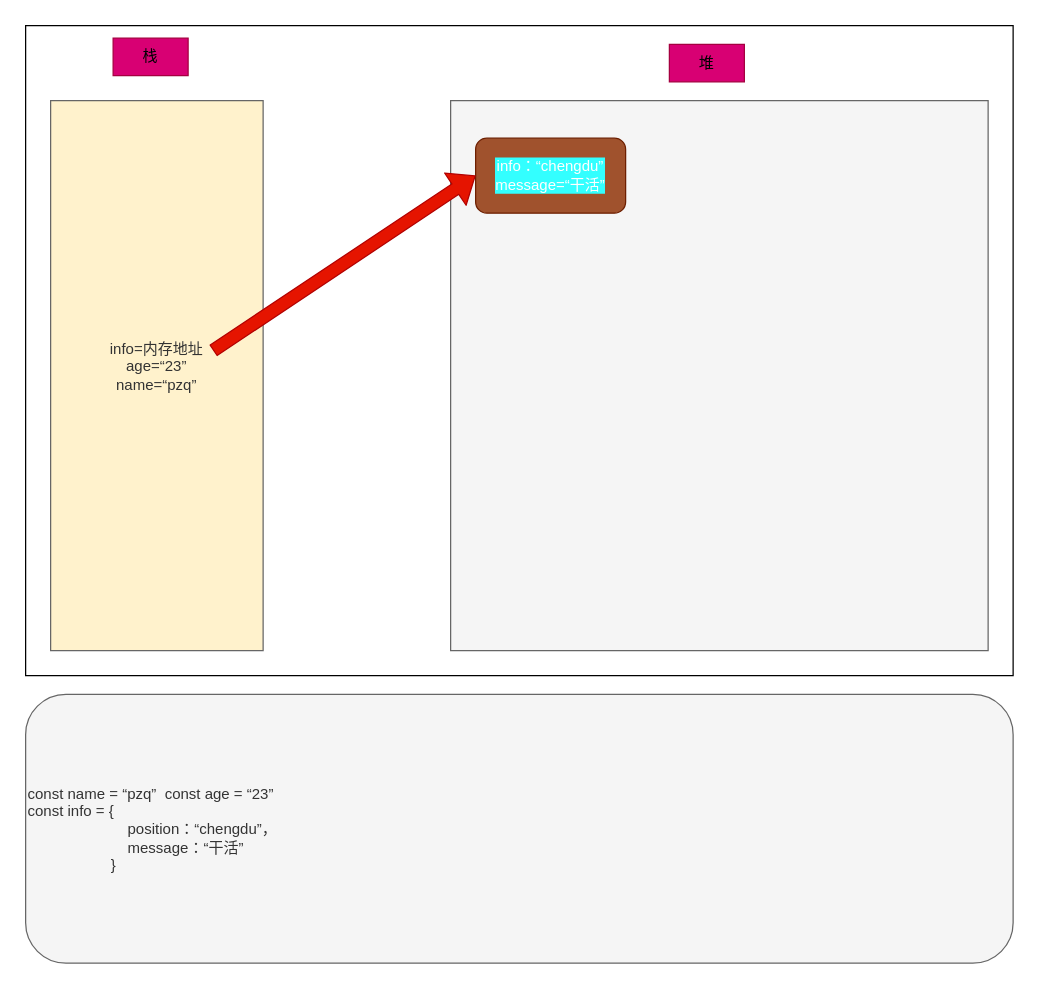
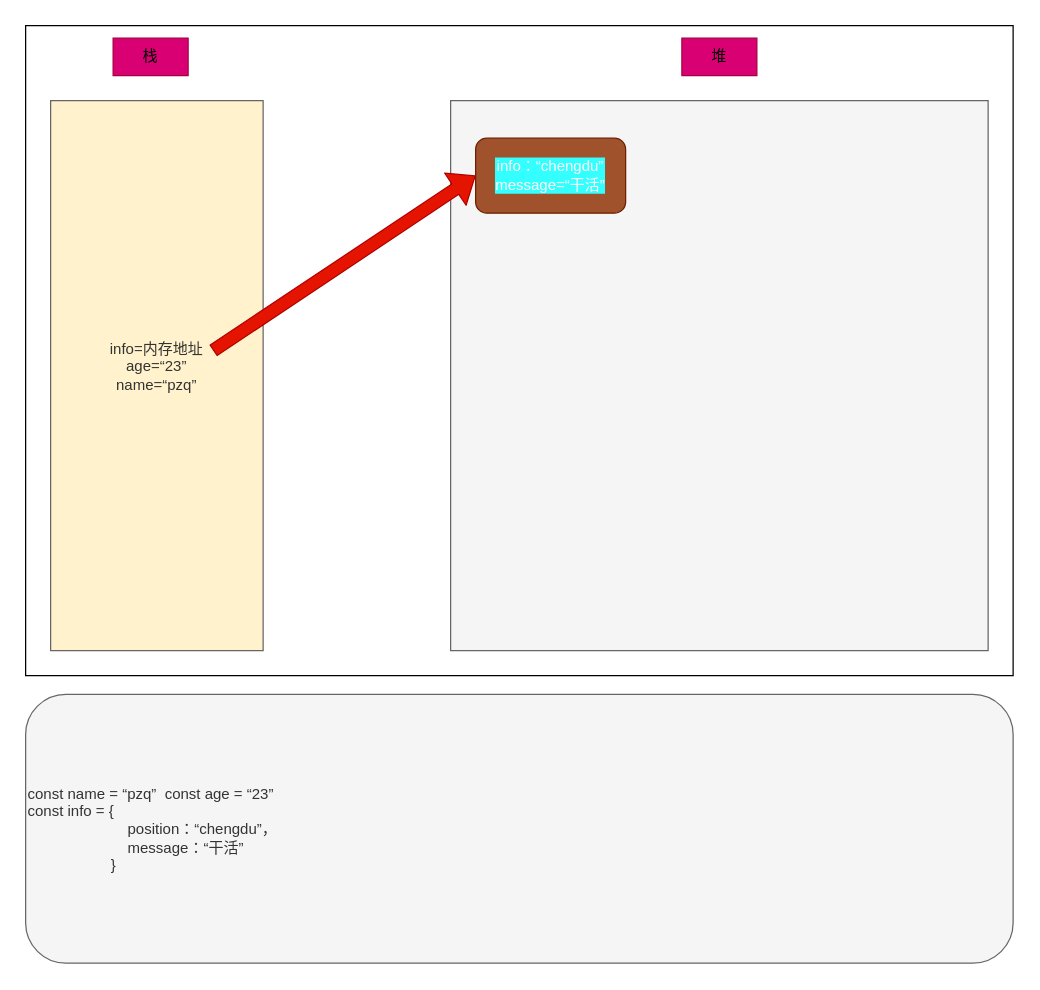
(707, 63) -> (719, 57)
